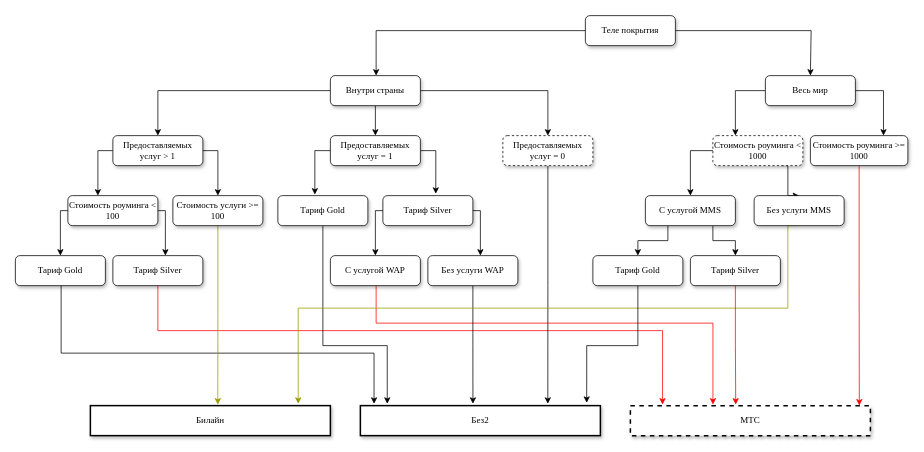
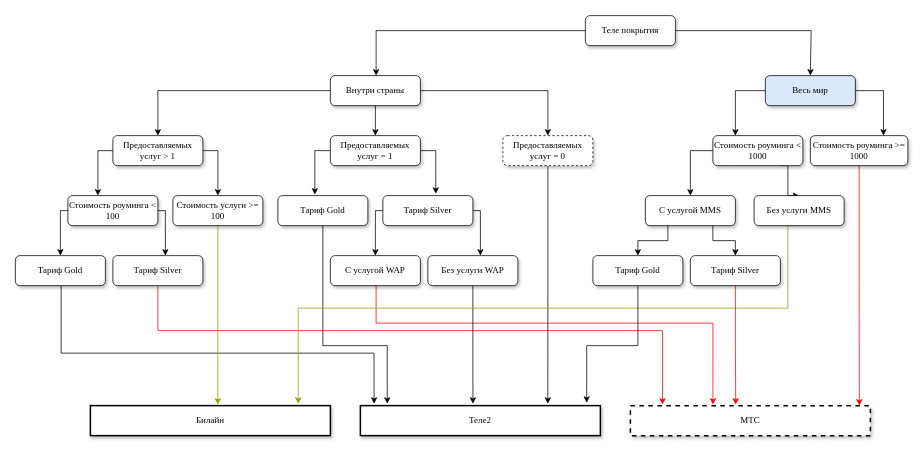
(810, 90) -> (810, 90)
(758, 150) -> (758, 150)
(480, 420) -> (480, 420)
